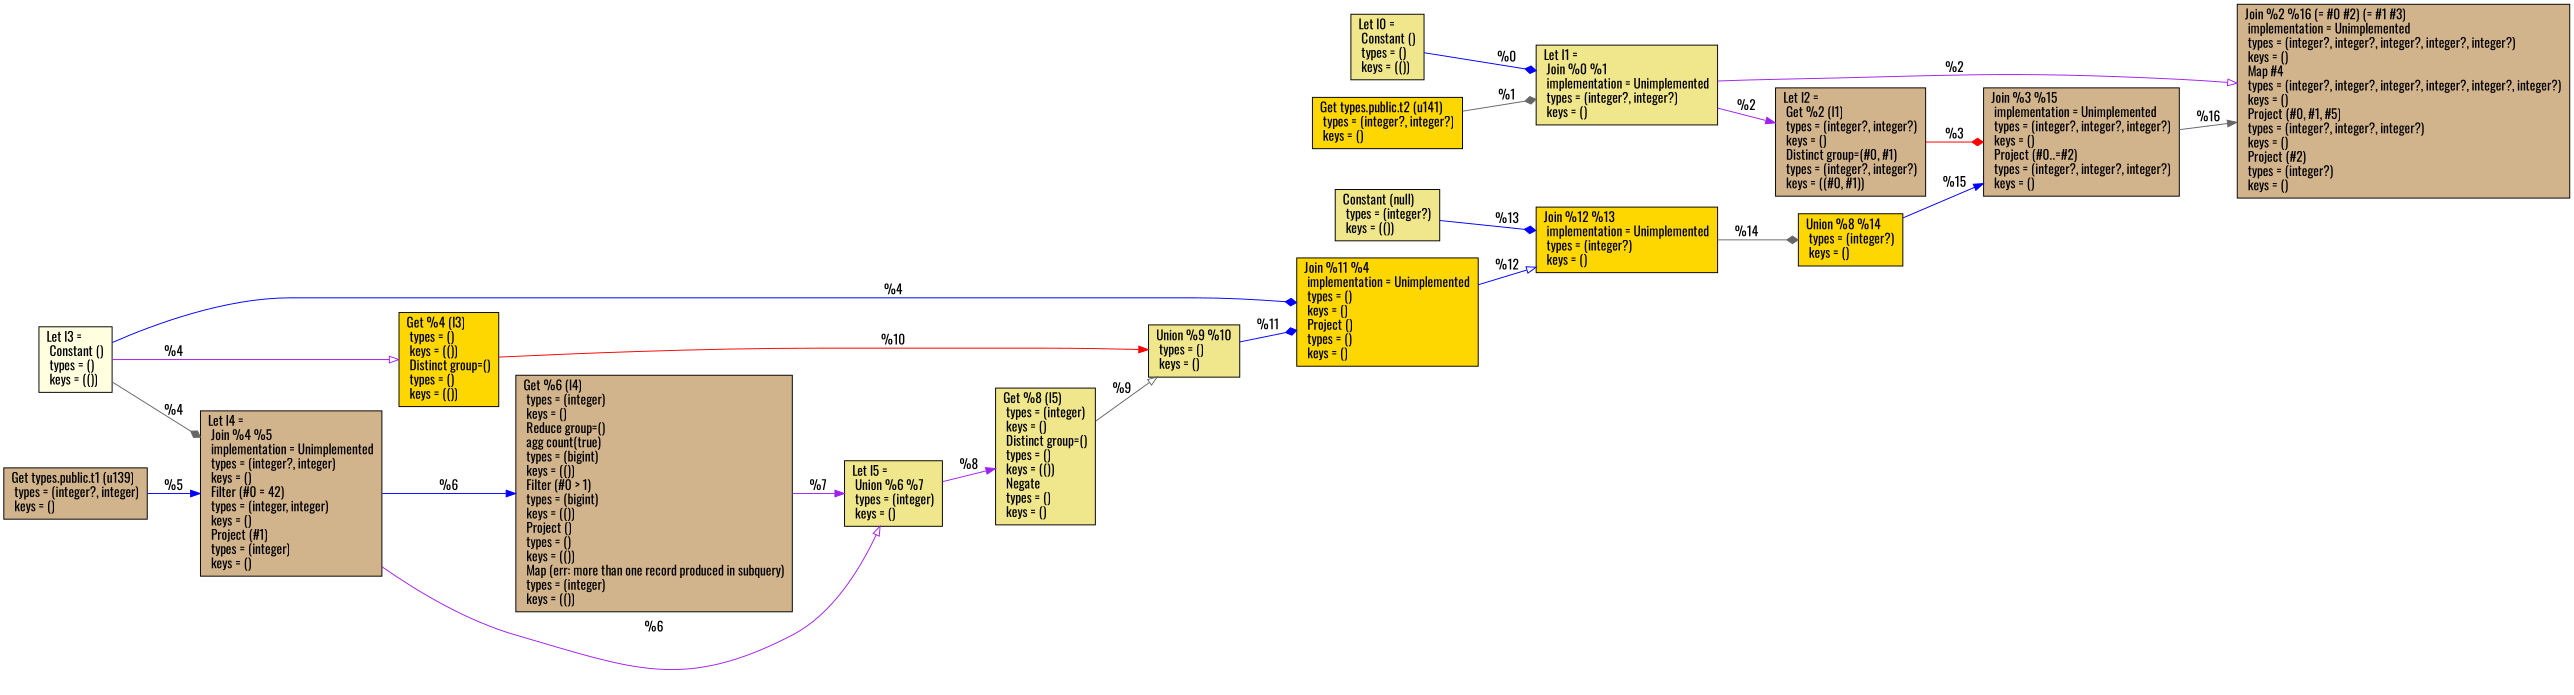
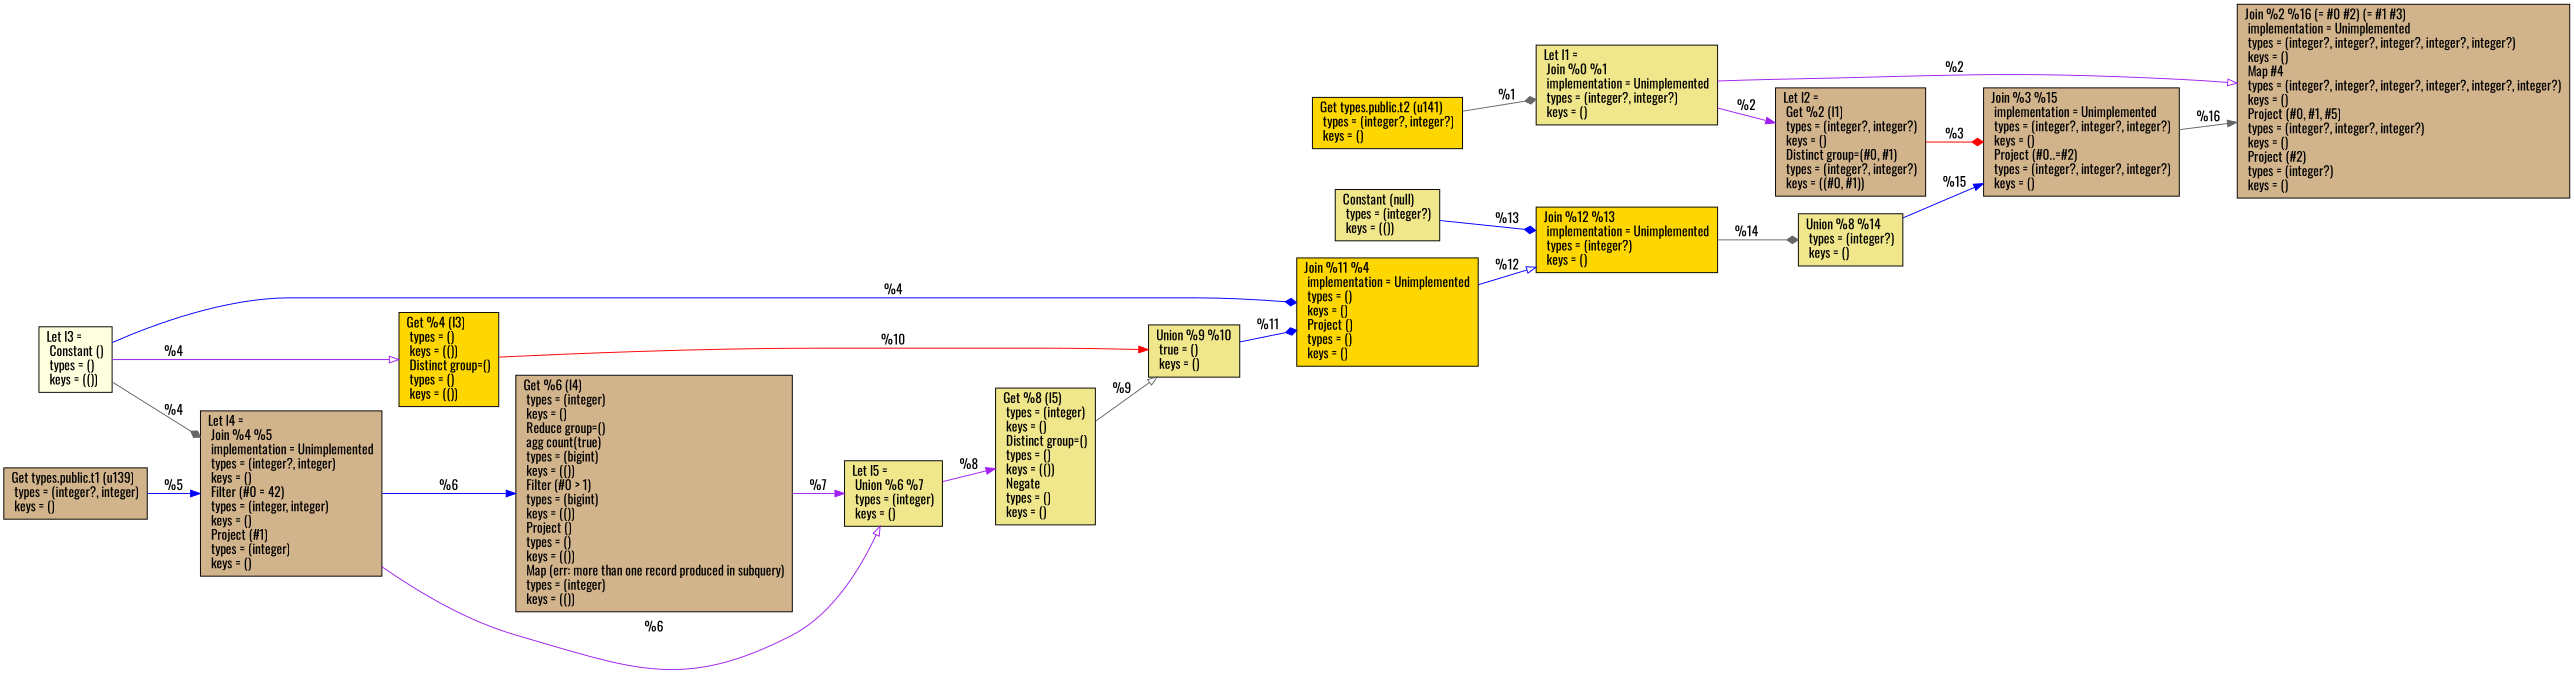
(1387, 47) -> none
(1851, 240) -> (1851, 240)
(1194, 351) -> (1194, 351)
